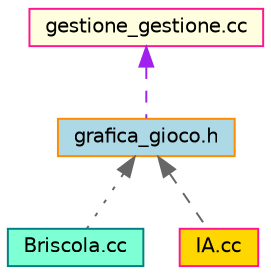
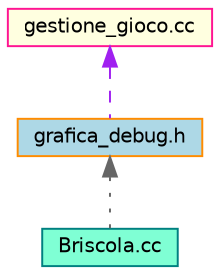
(146, 27) -> (110, 27)
(146, 137) -> (110, 137)
(219, 247) -> none
